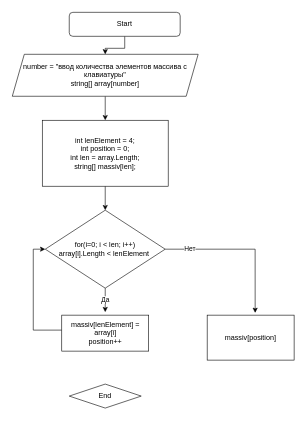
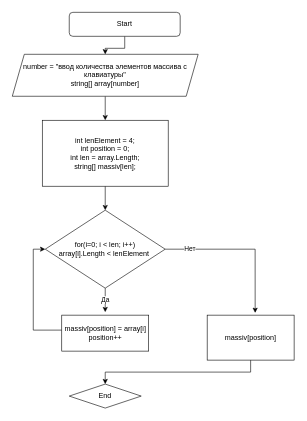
(106, 333) -> (106, 333)
none -> (251, 367)
